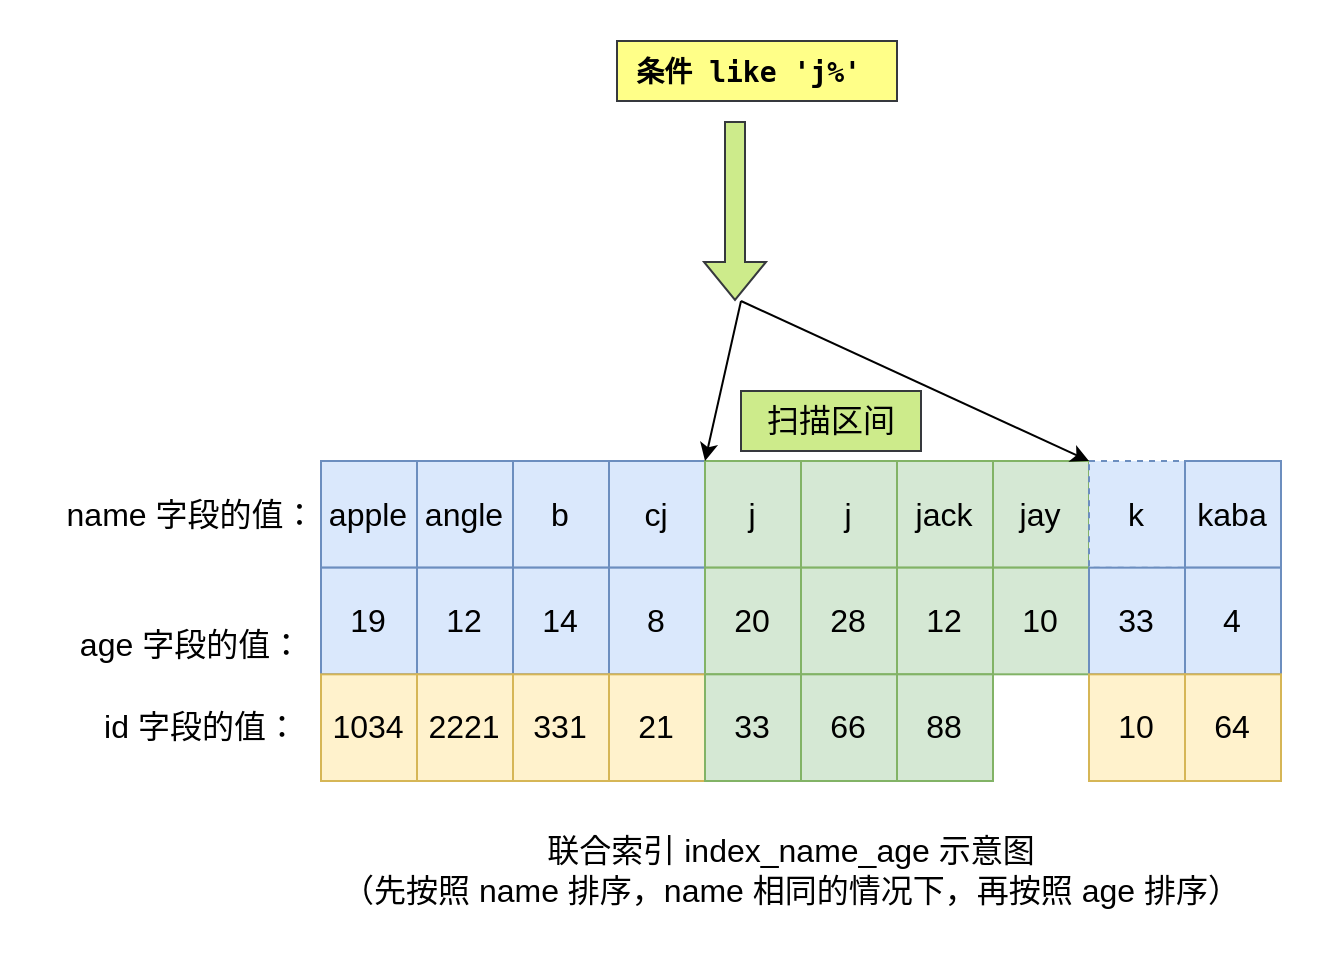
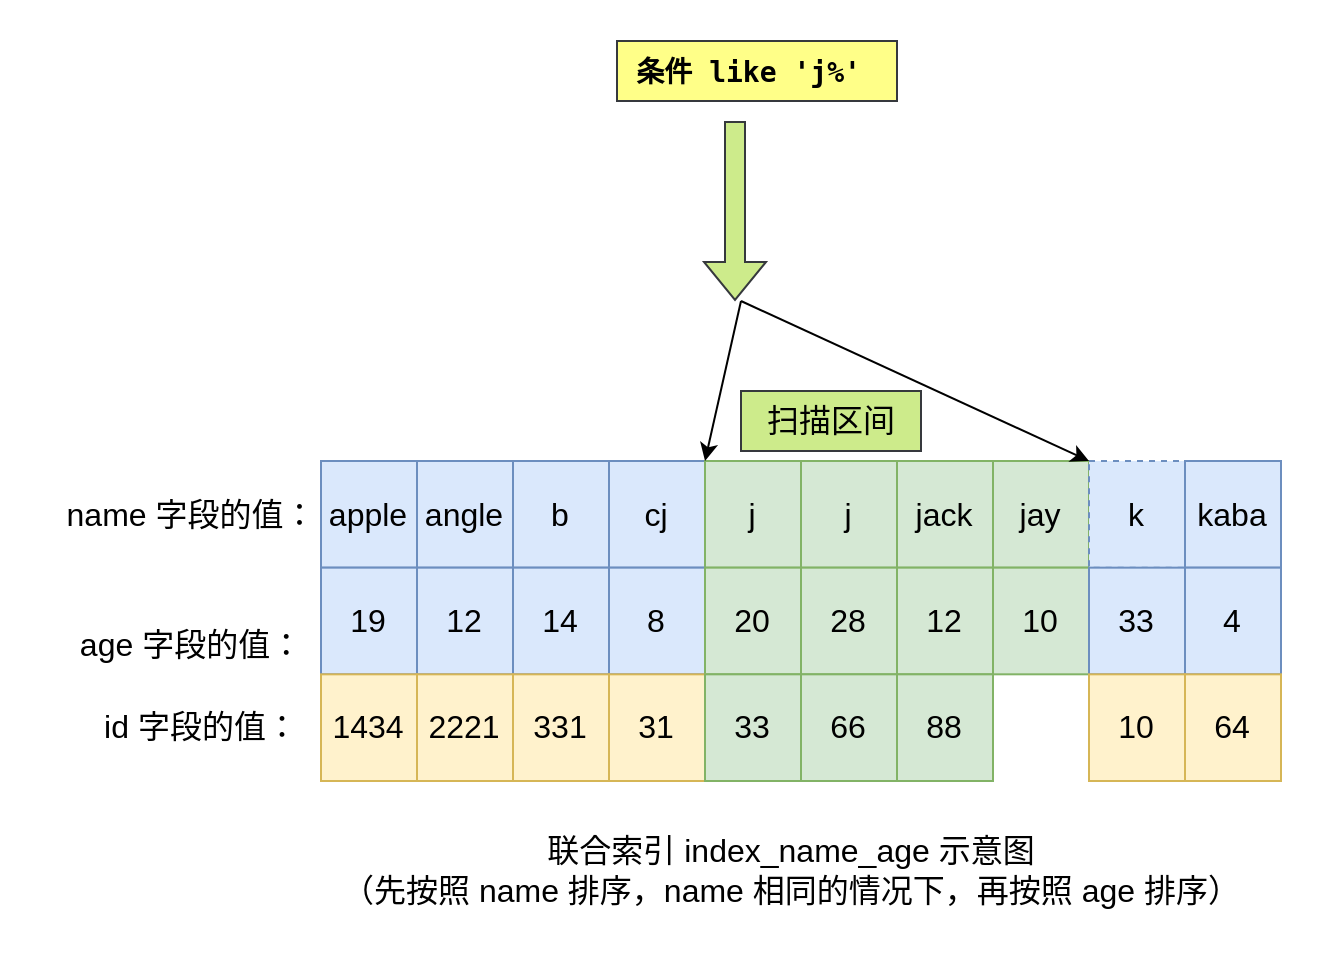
(369, 727) -> (369, 727)
(657, 727) -> (657, 727)
